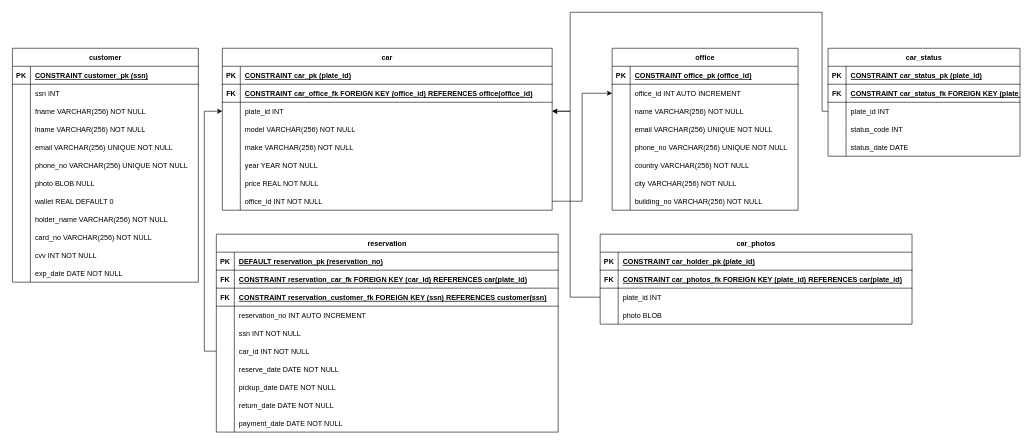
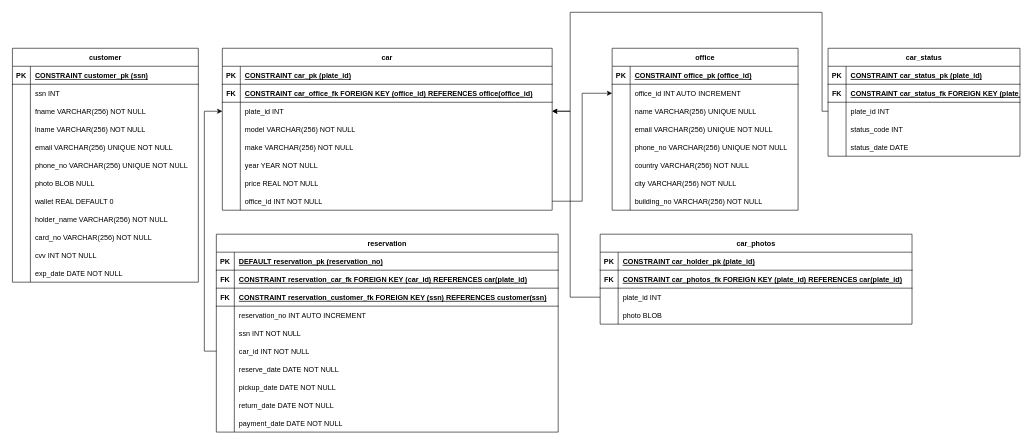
(684, 112) -> (690, 112)
